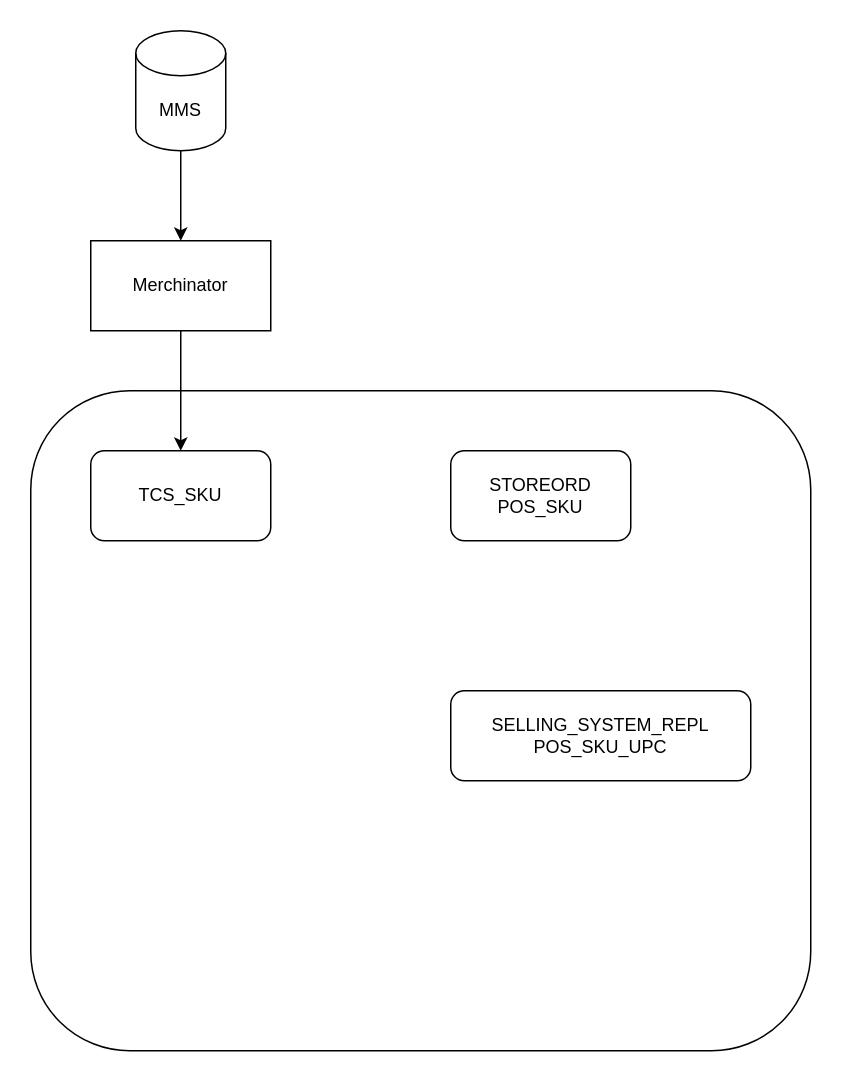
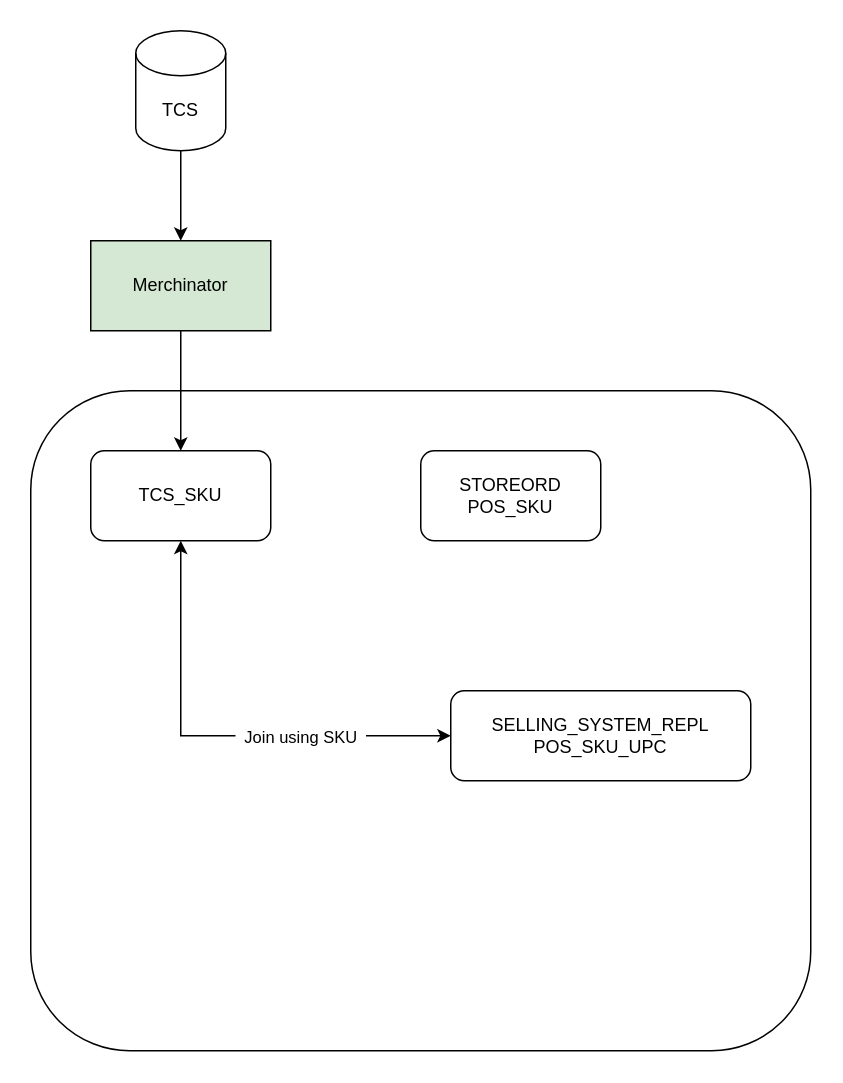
(181, 110) -> (181, 110)
(181, 286) -> (181, 286)
(541, 496) -> (511, 496)
none -> (181, 671)
